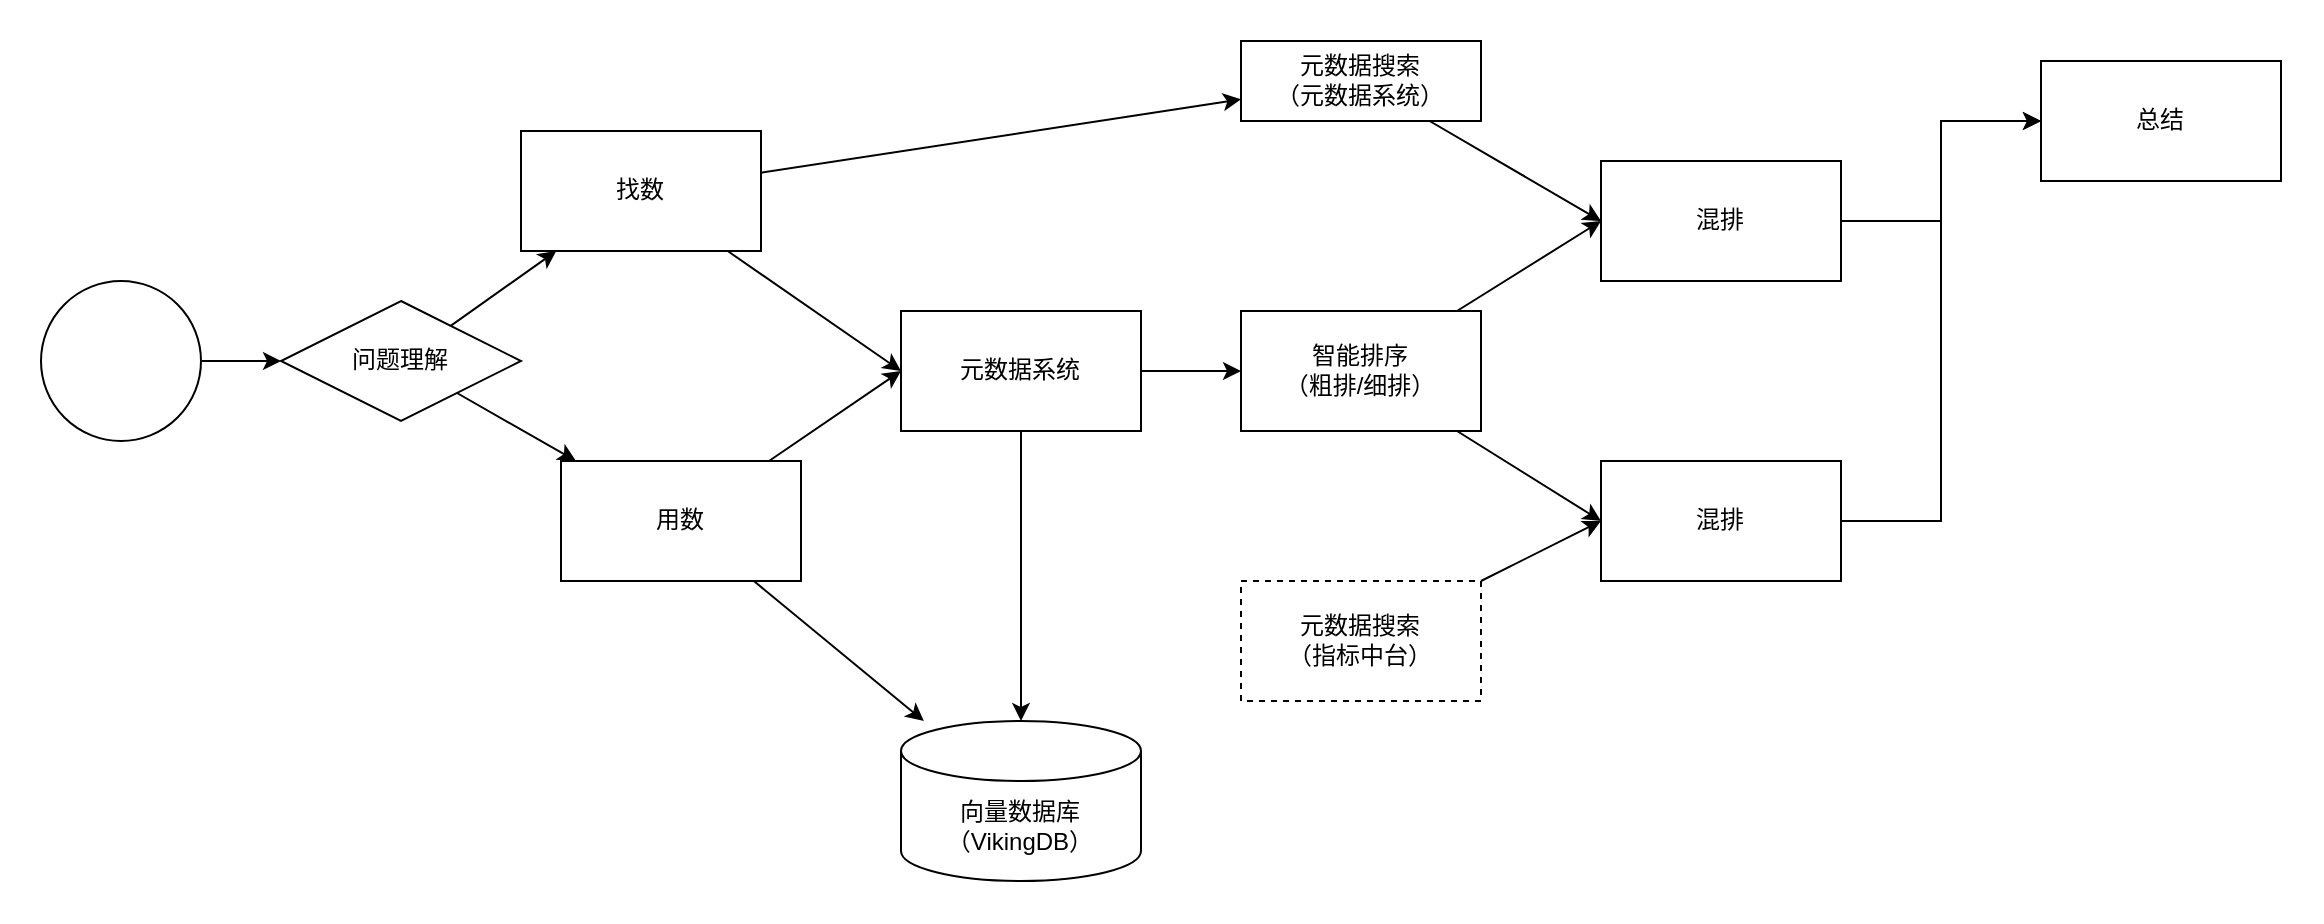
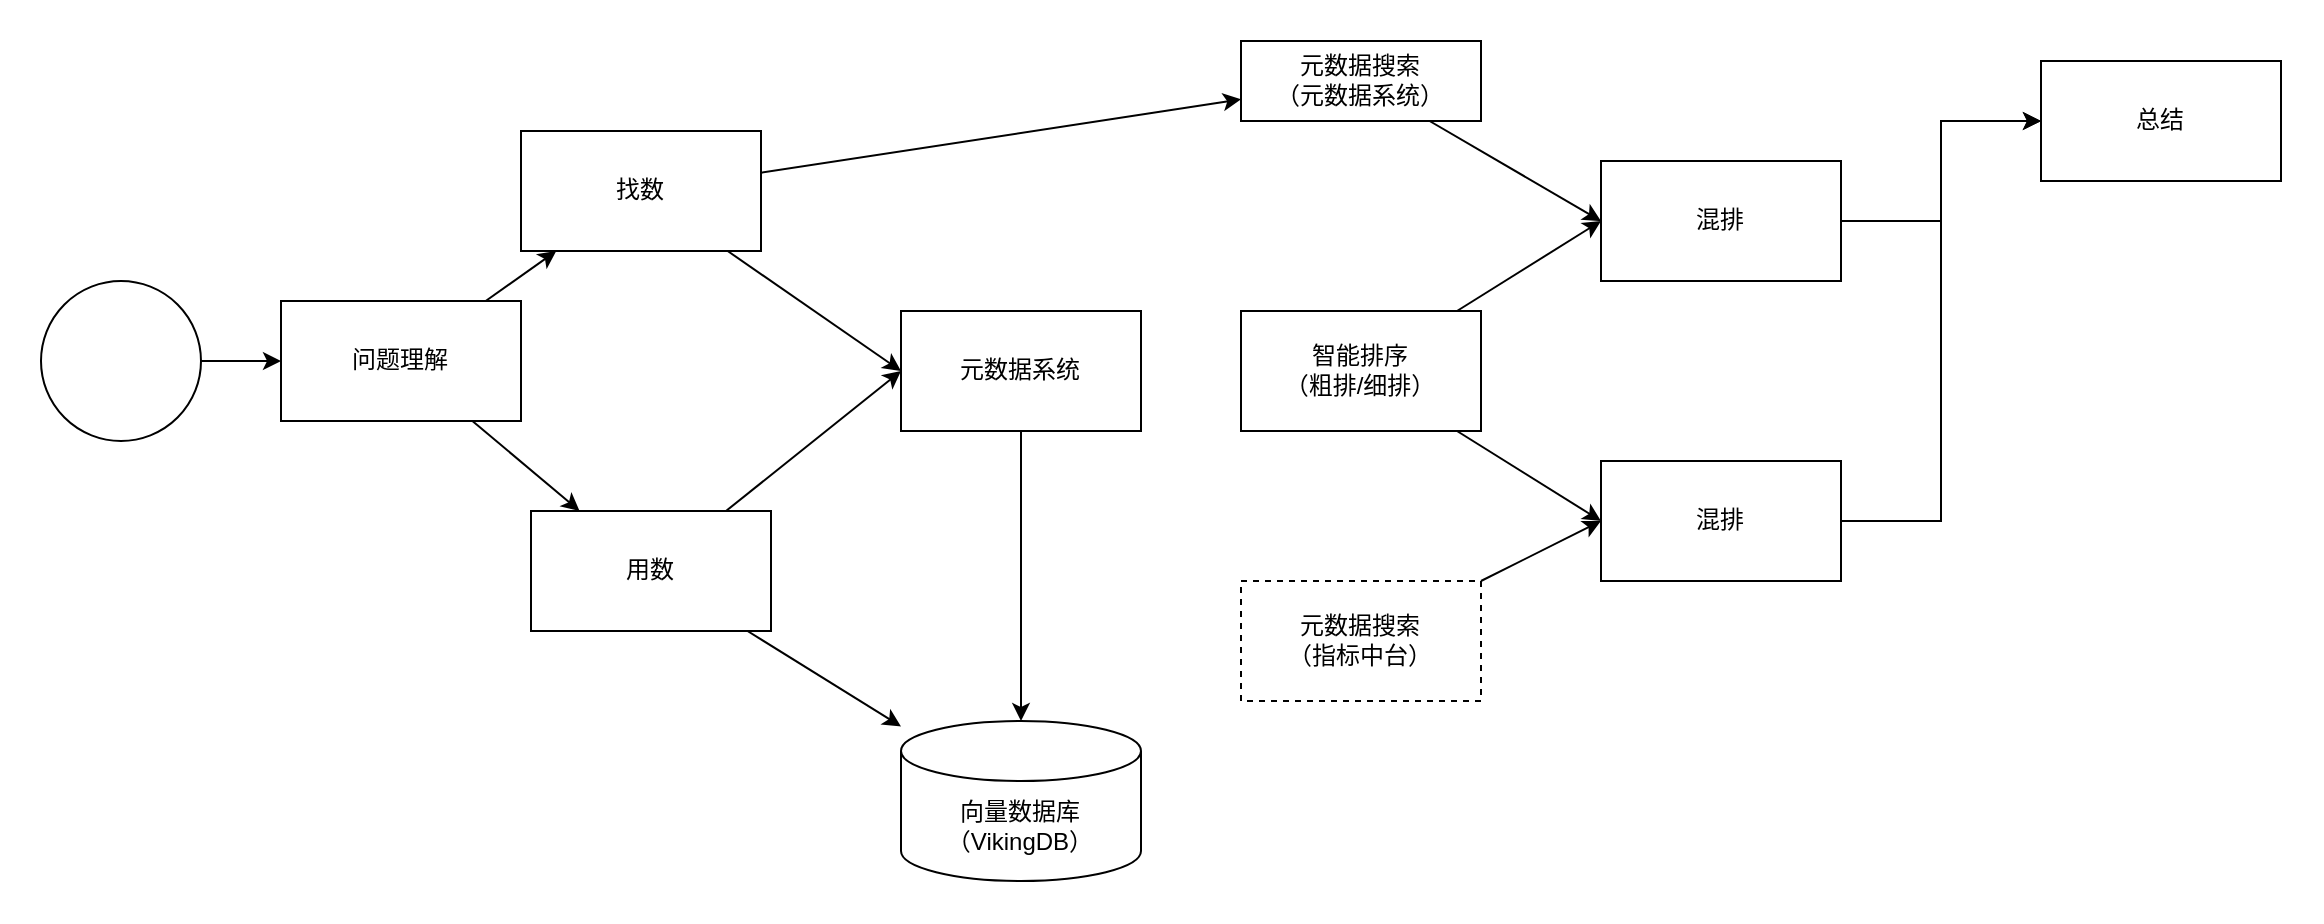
(401, 361) -> (401, 361)
(1184, 371) -> none
(681, 521) -> (651, 571)
